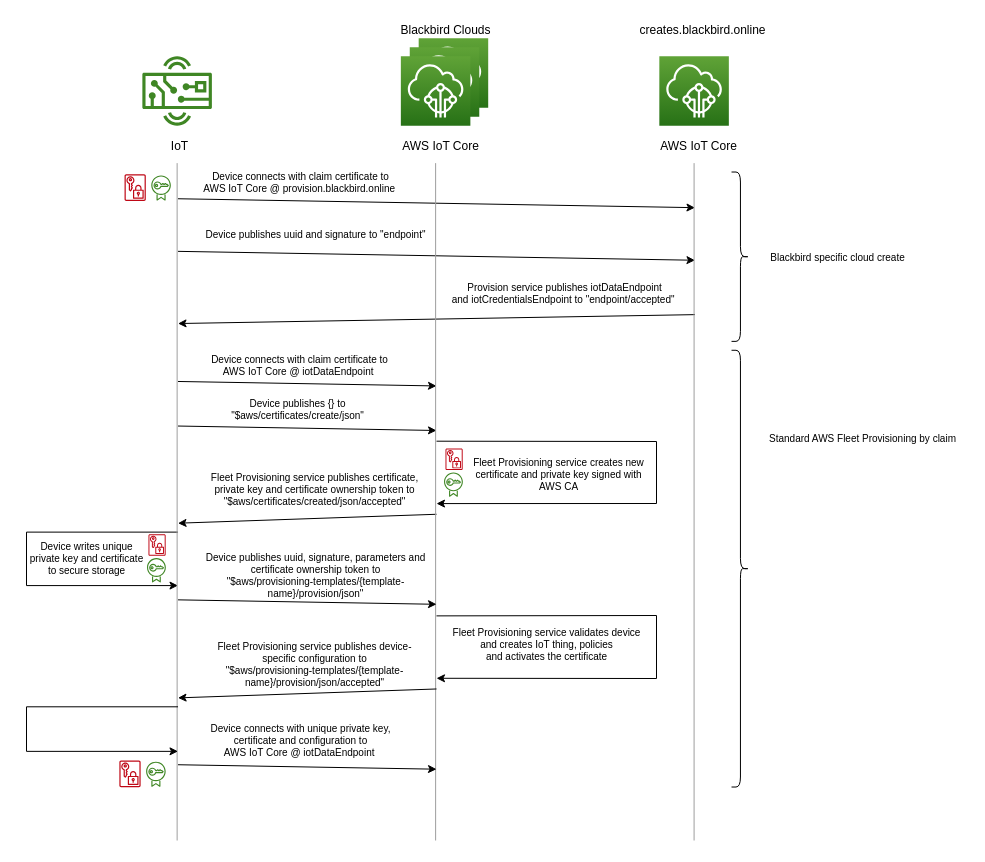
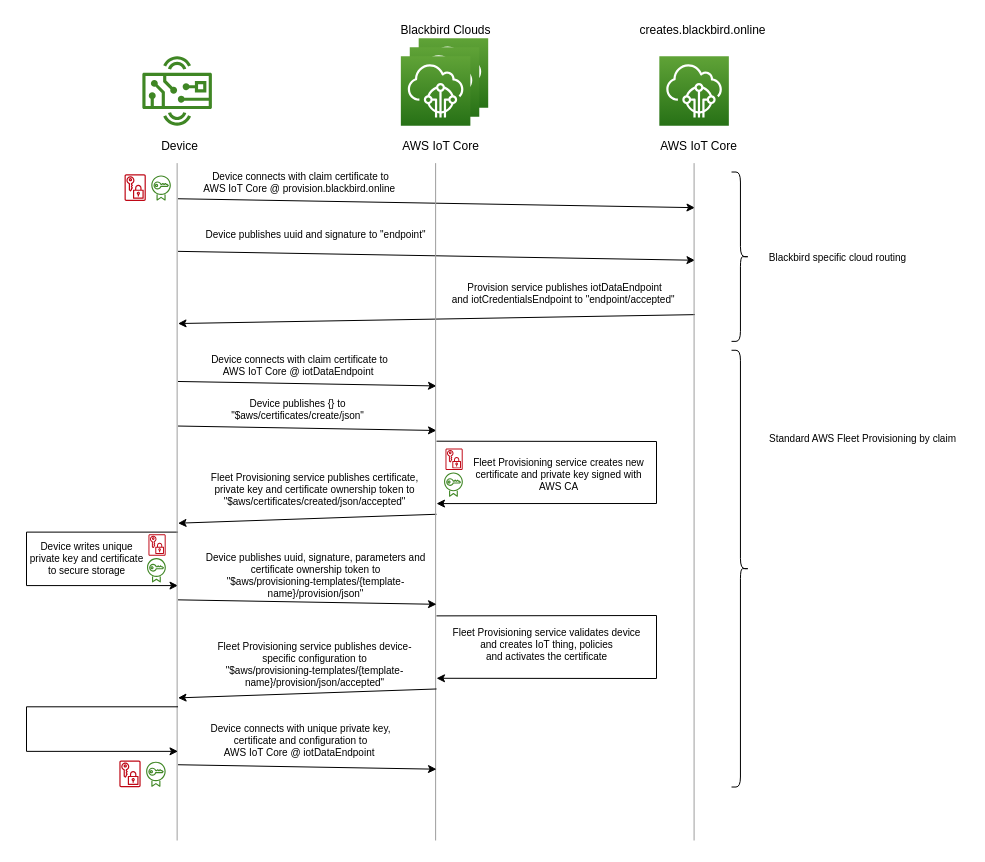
(180, 147) -> (180, 147)
(838, 258) -> (838, 258)
